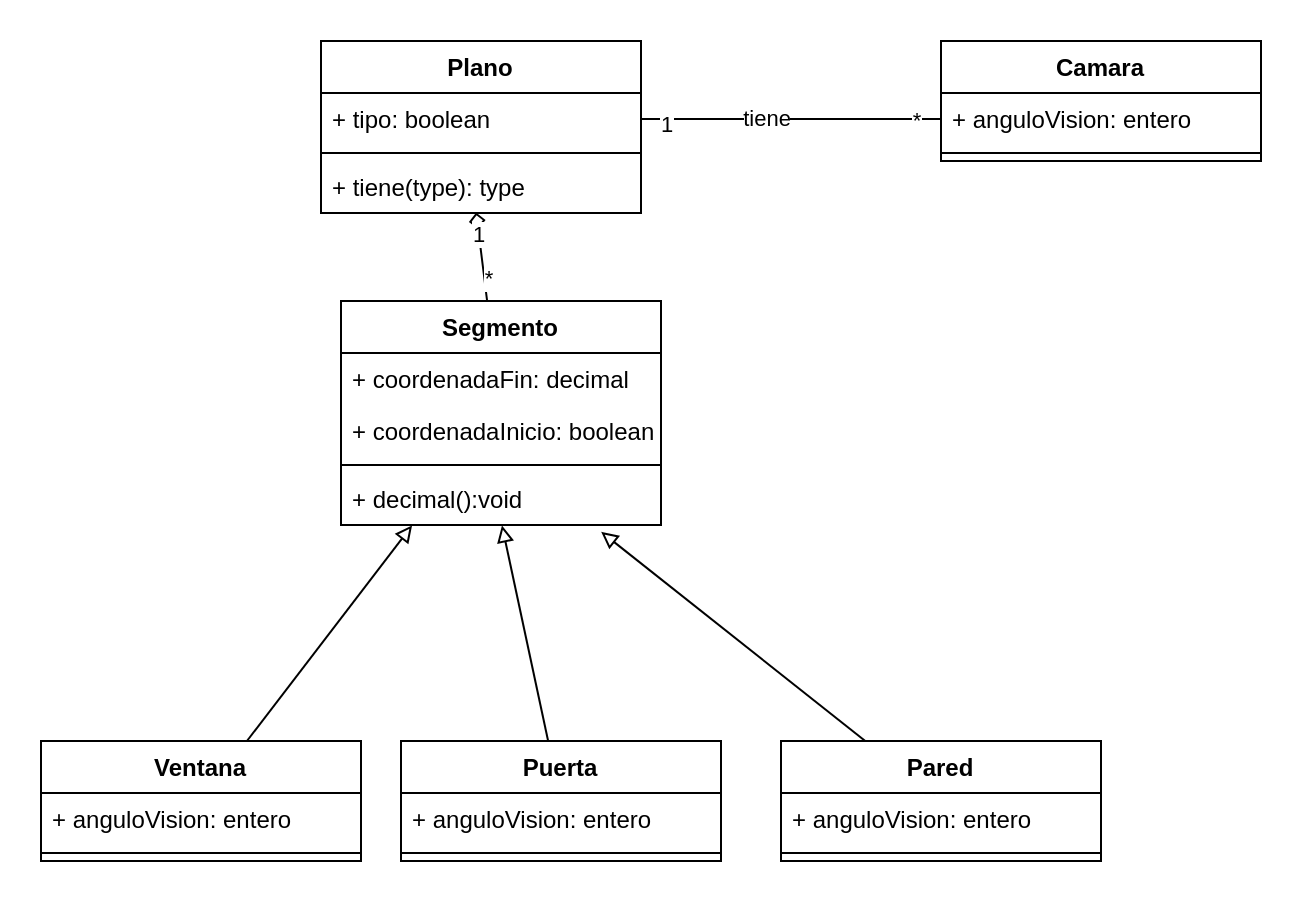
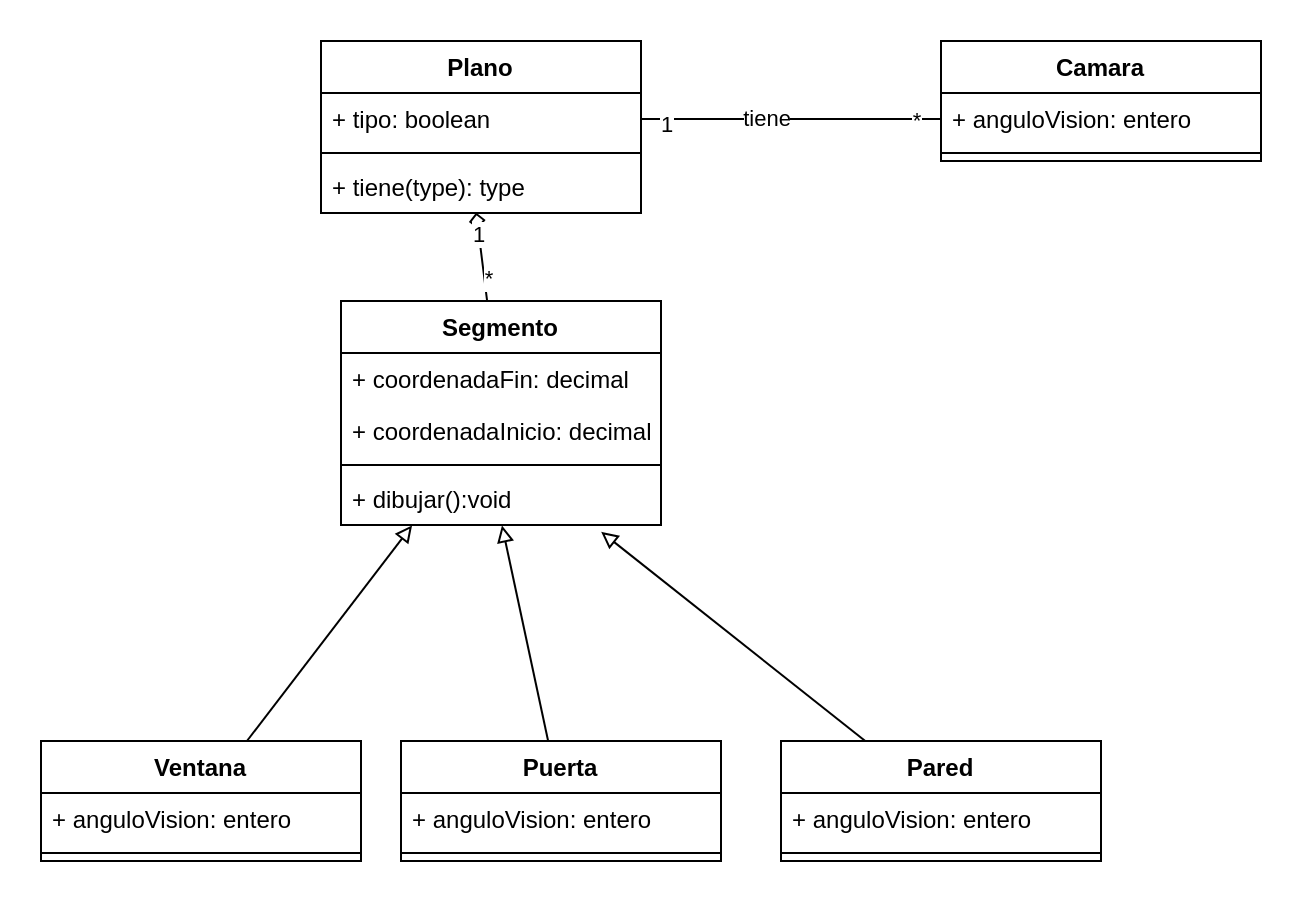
(515, 432) -> (512, 432)
(444, 500) -> (447, 500)
